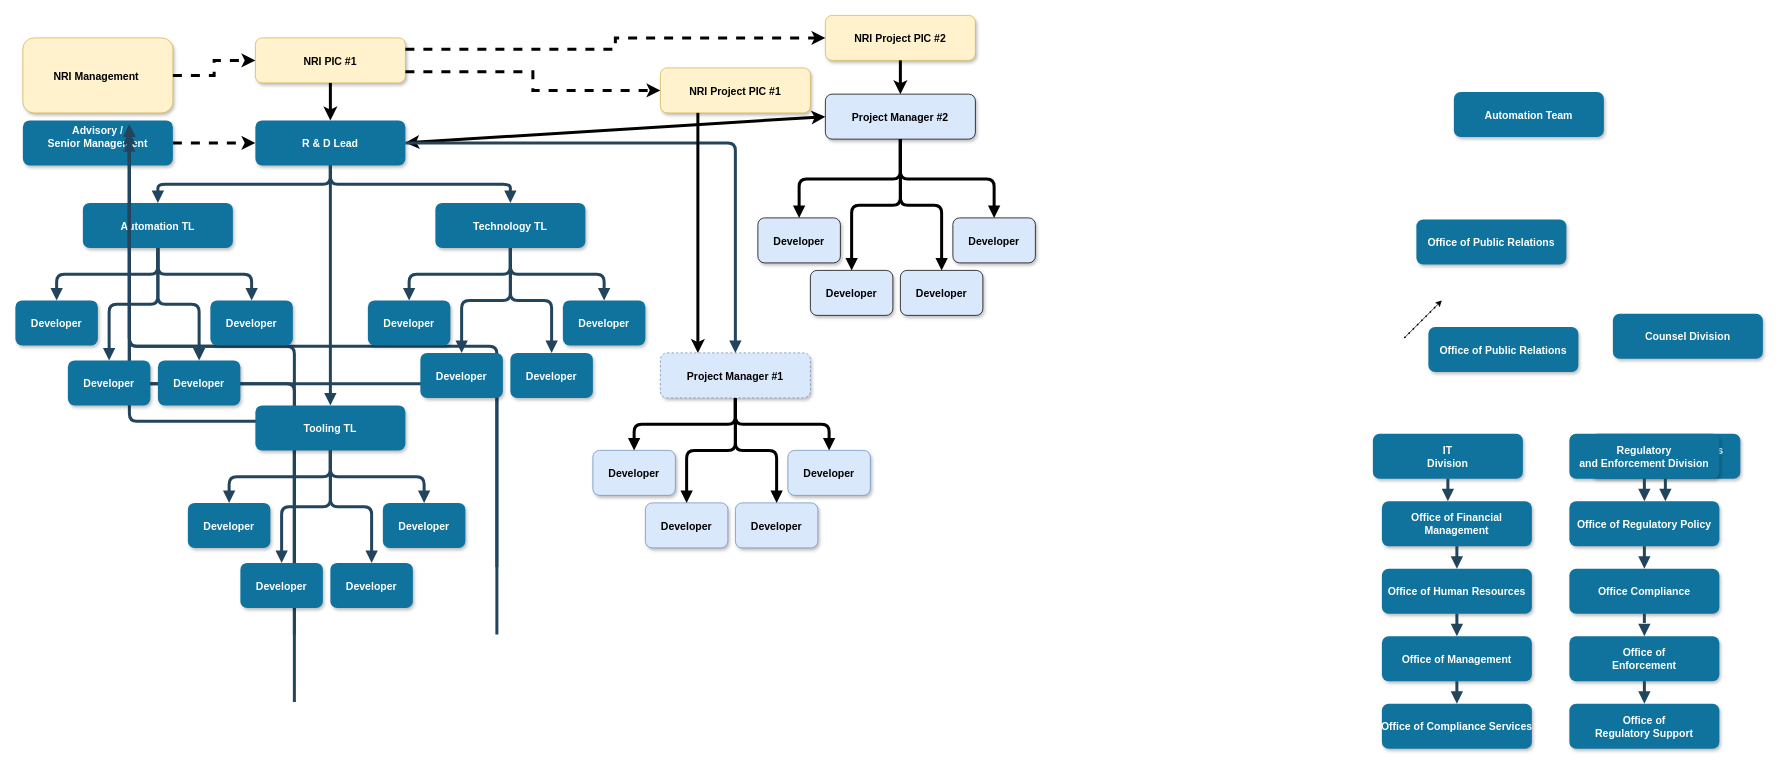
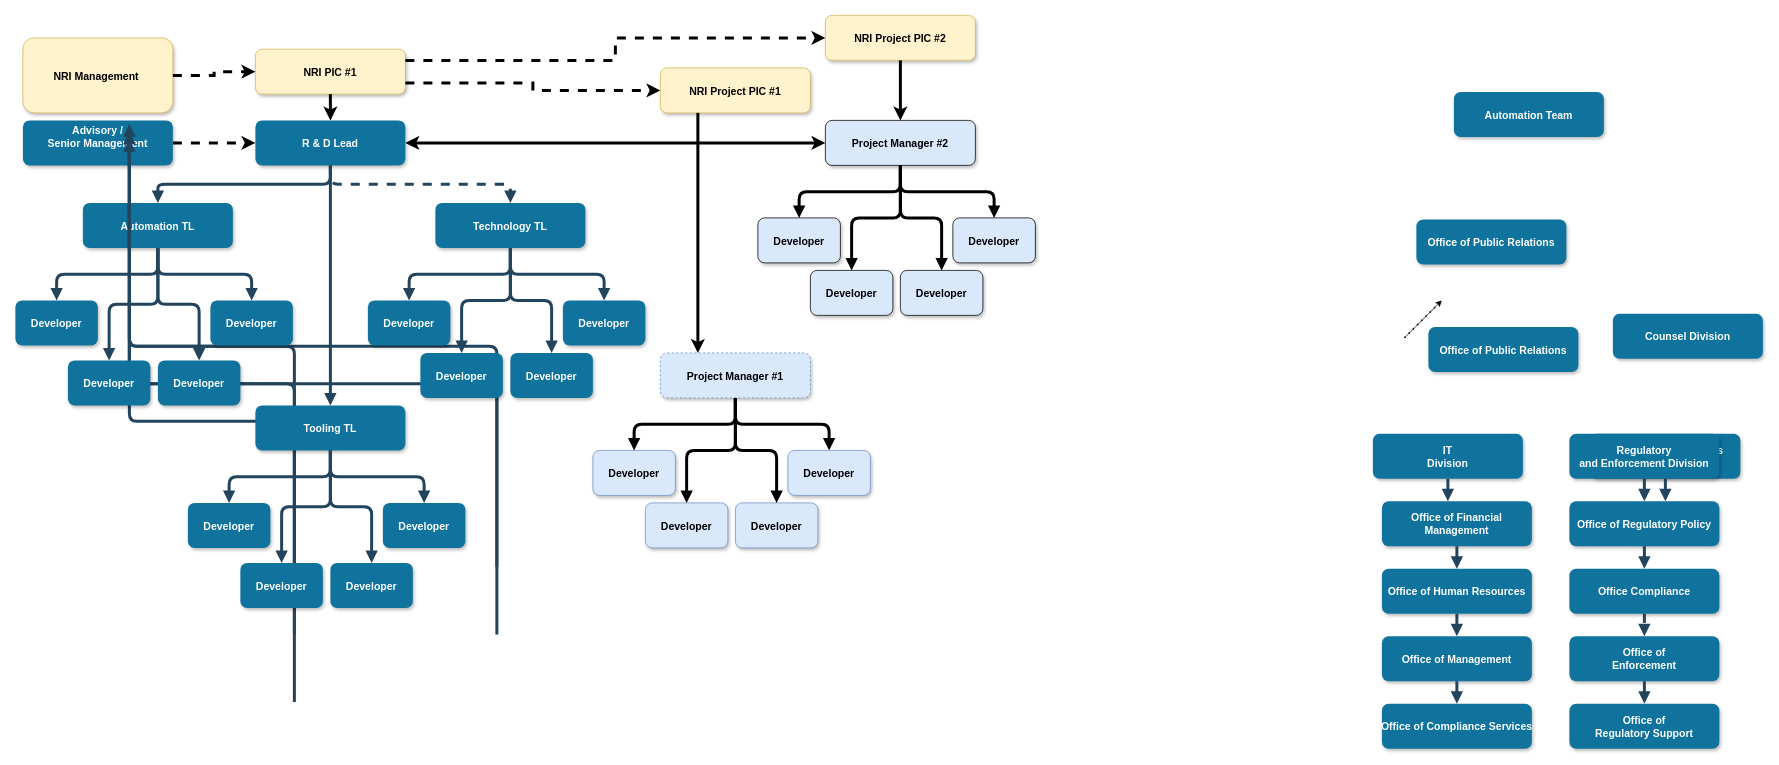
(330, 60) -> (330, 72)
(900, 117) -> (900, 143)
(423, 184) -> (423, 184)
(735, 243) -> none
